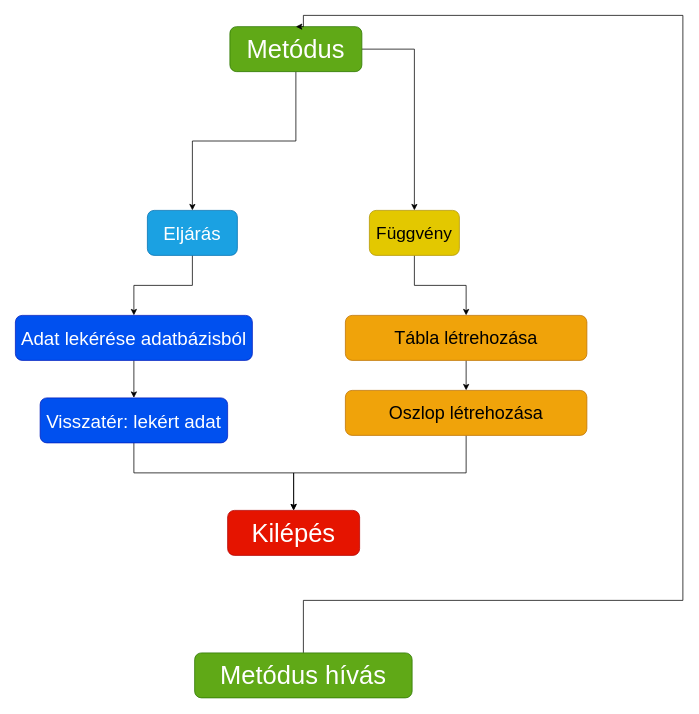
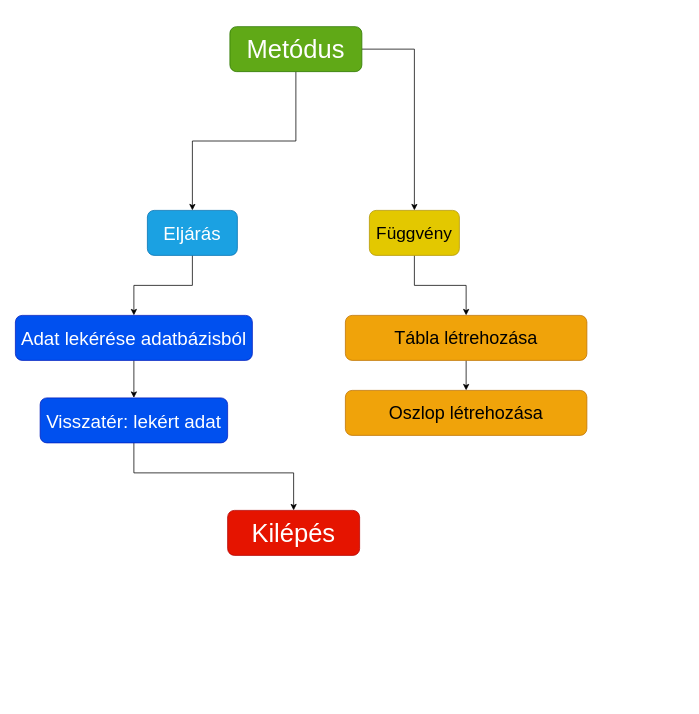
(399, 473) -> none
(469, 600) -> none
(303, 675) -> none
